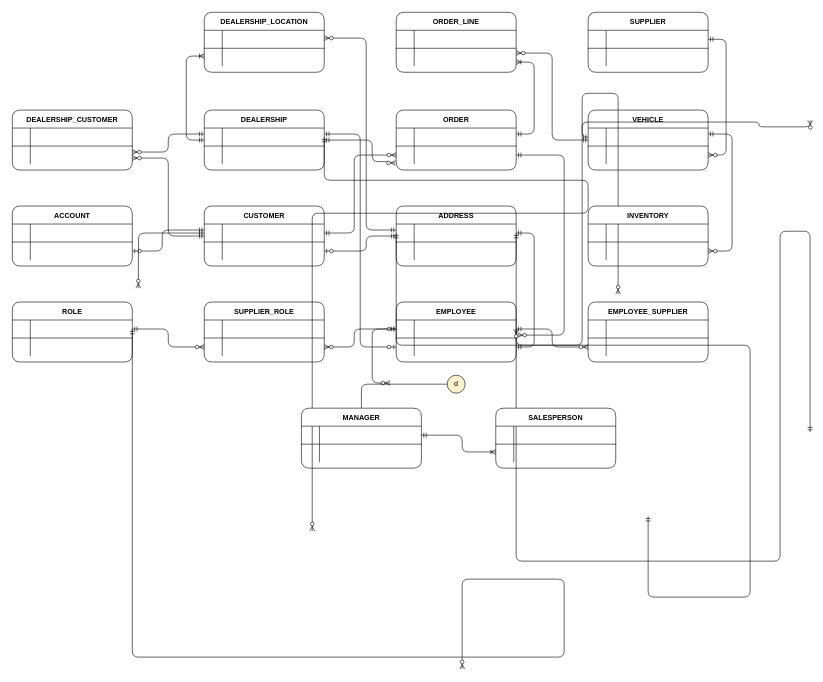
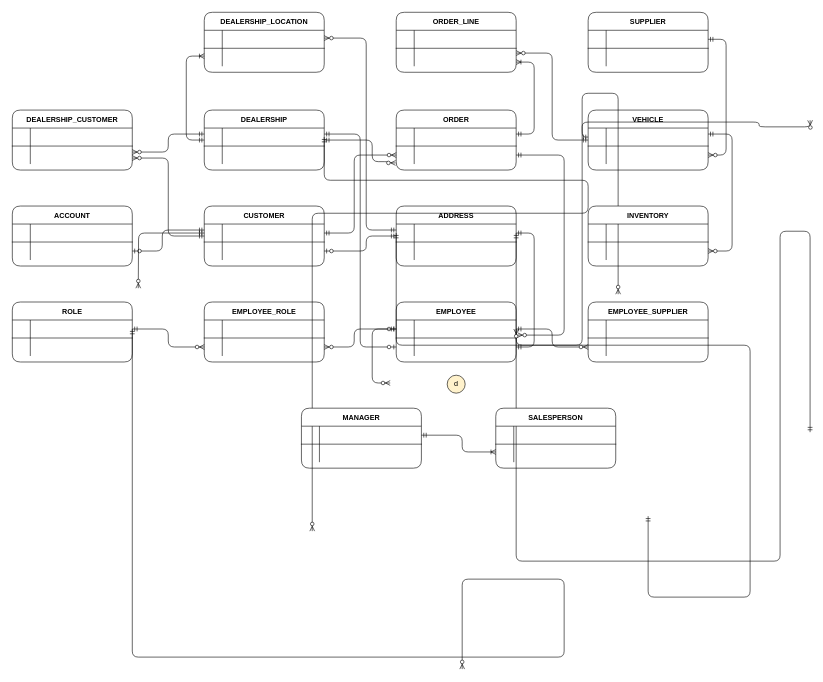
(264, 311) -> (264, 311)
(419, 384) -> none
